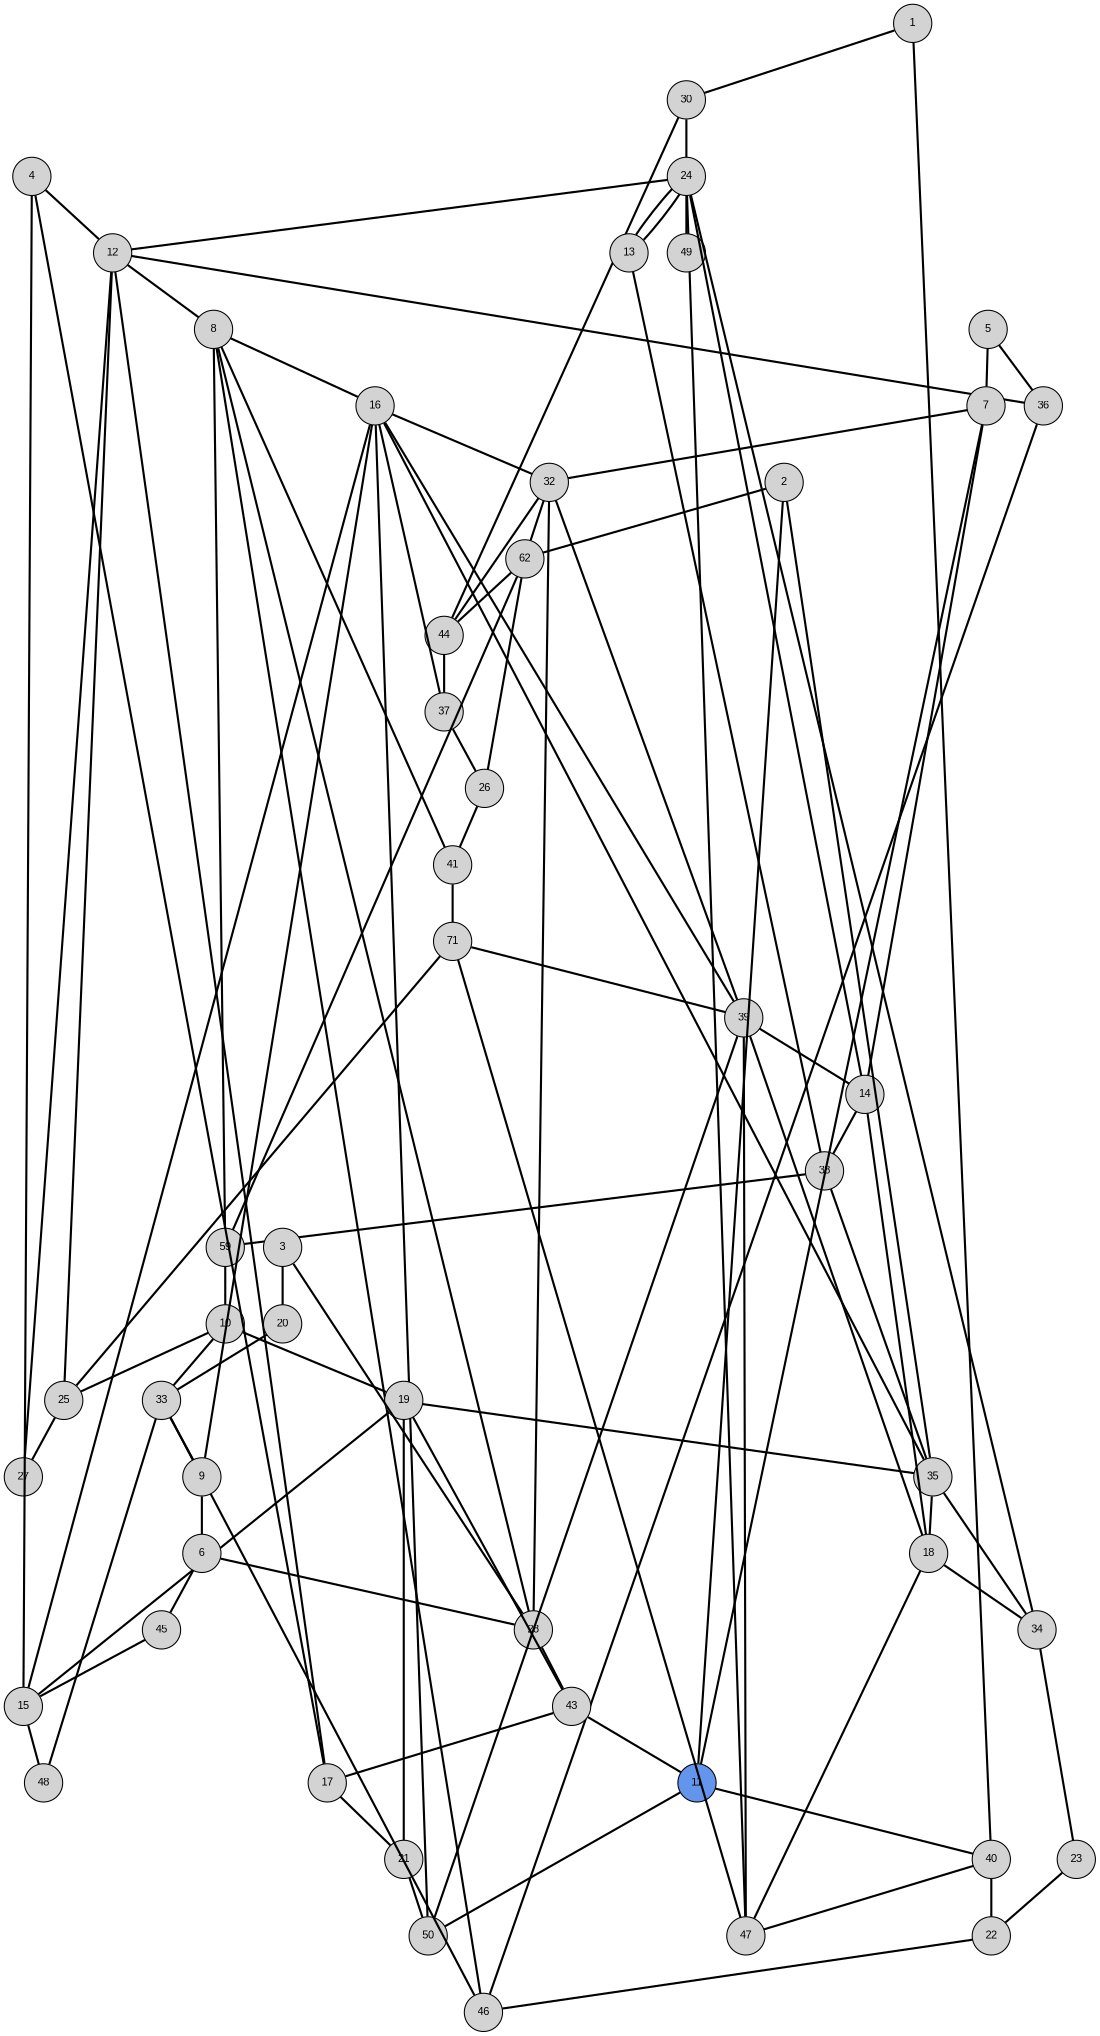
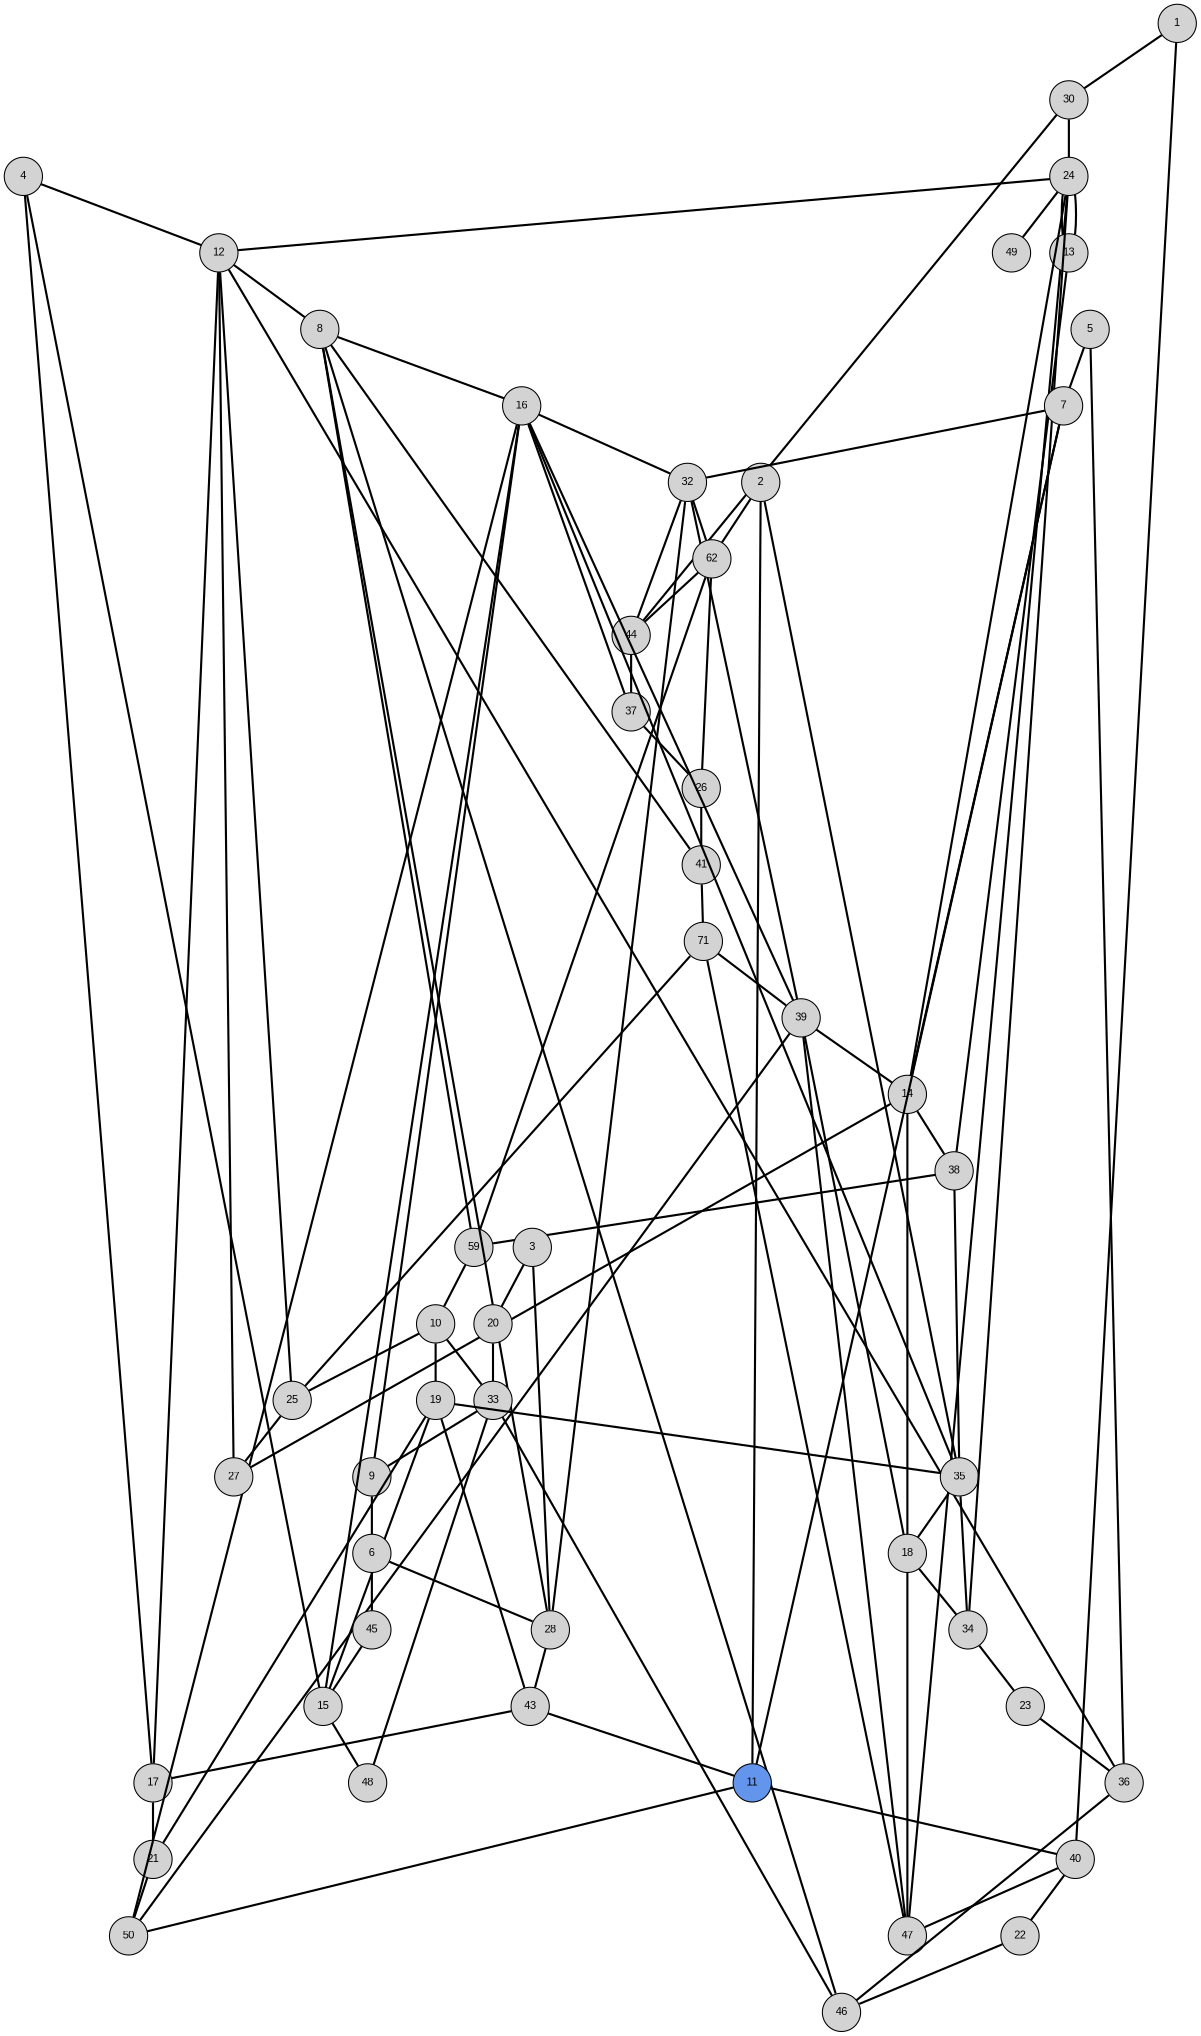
none -> (571, 1286)
(1034, 1898) -> (1075, 1745)
